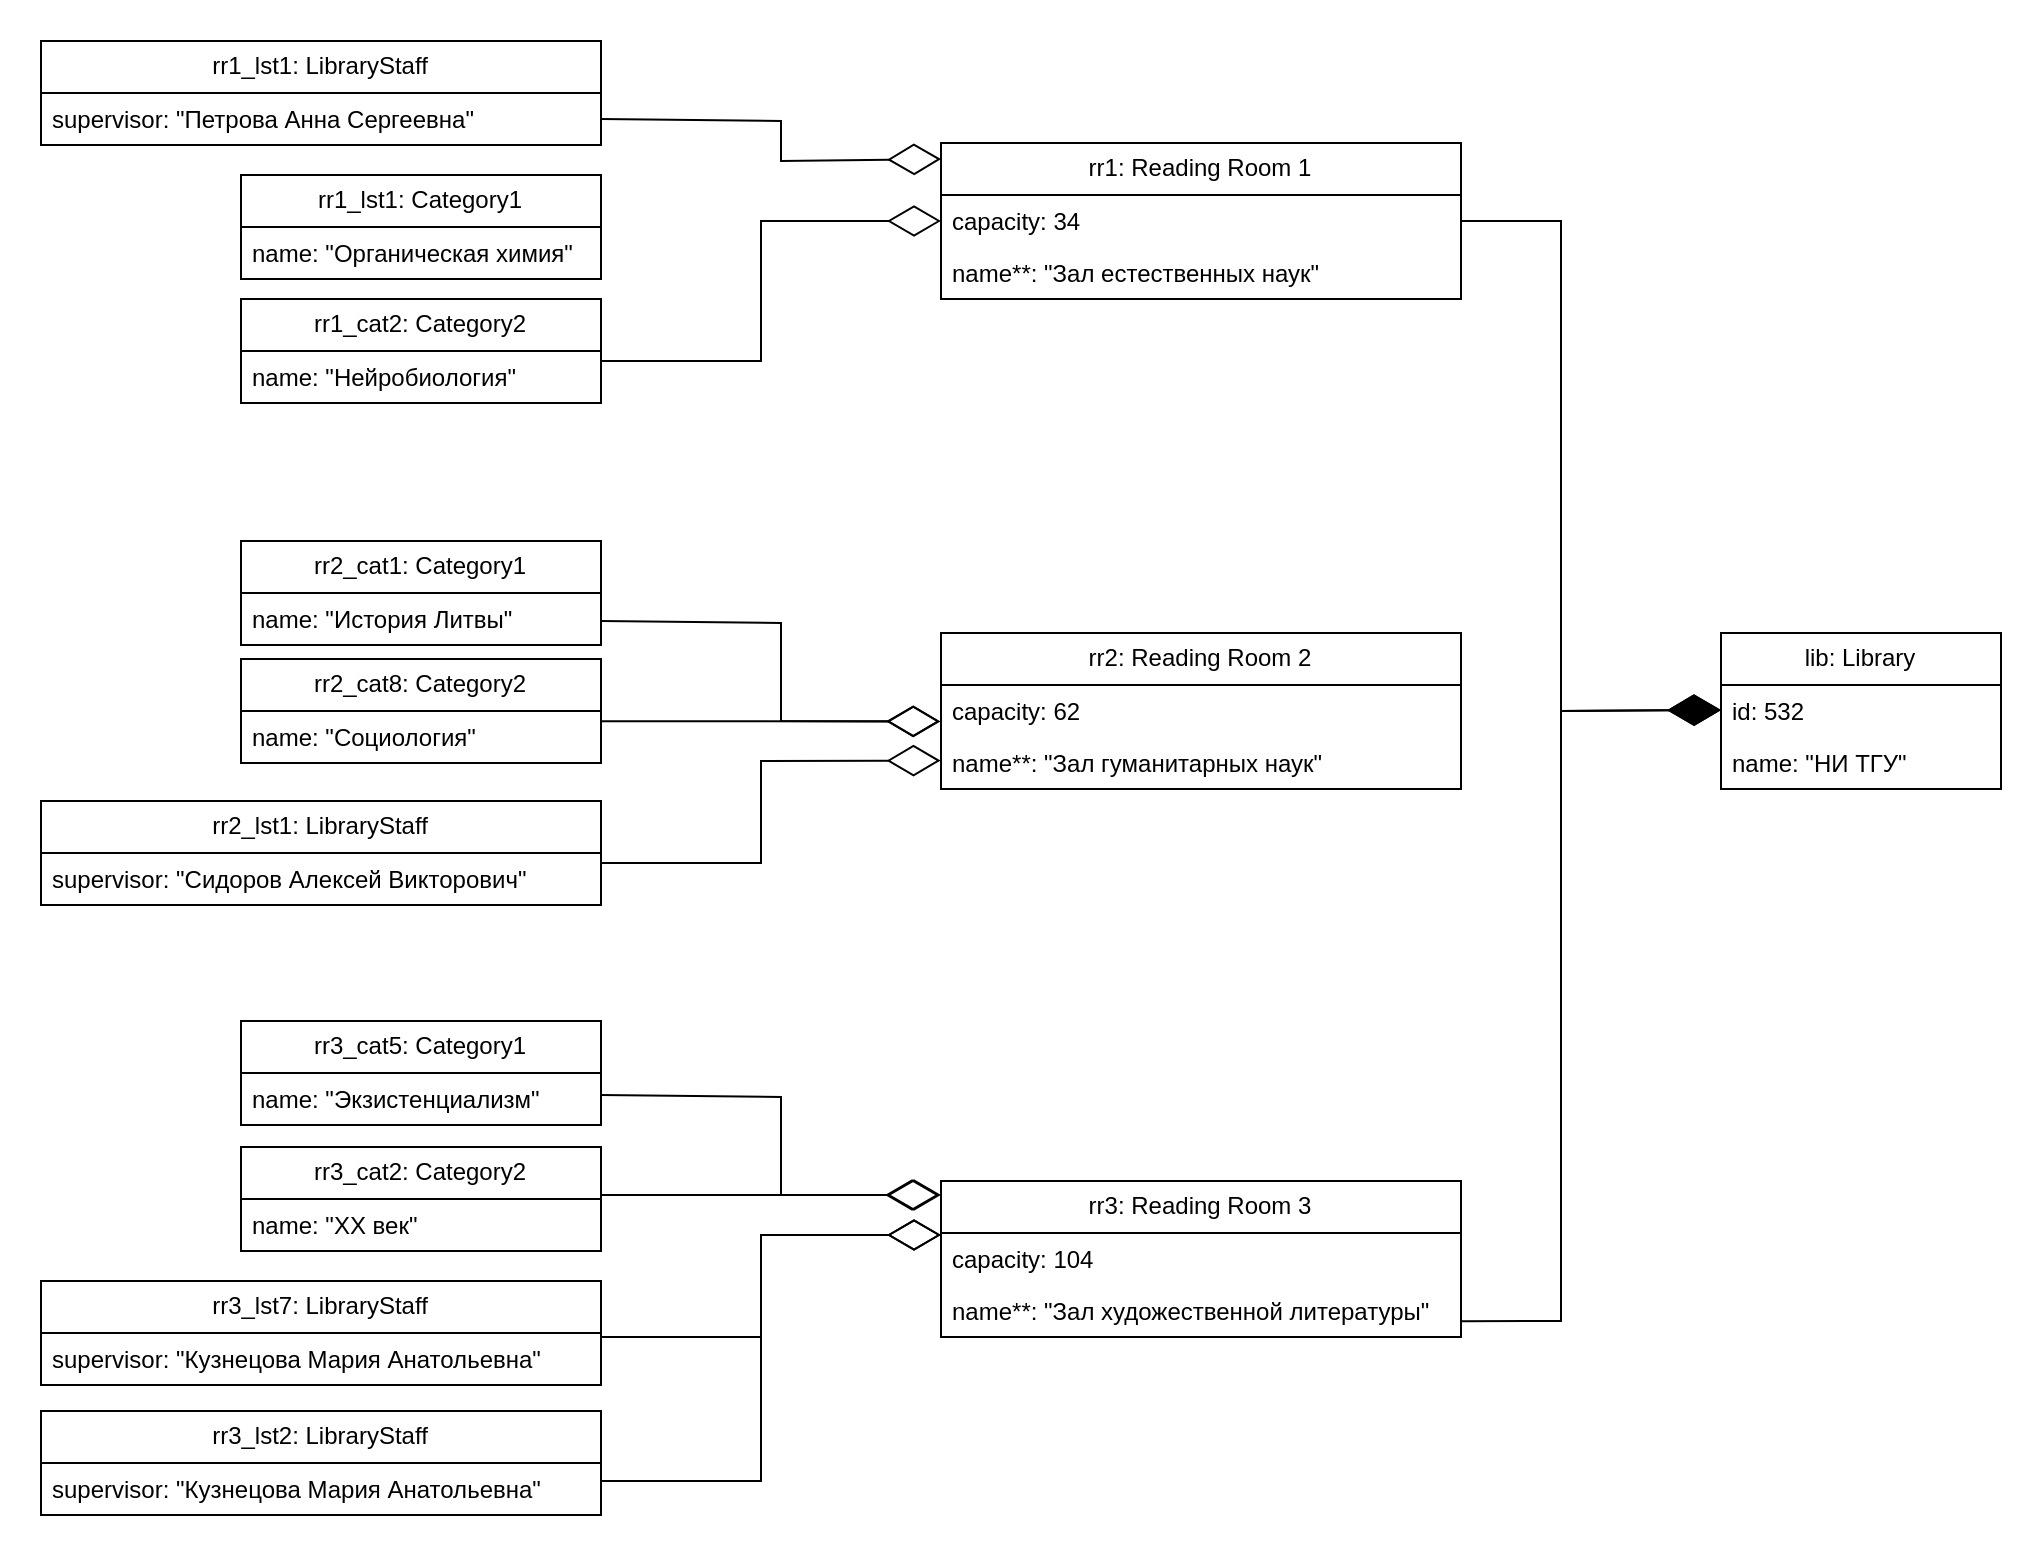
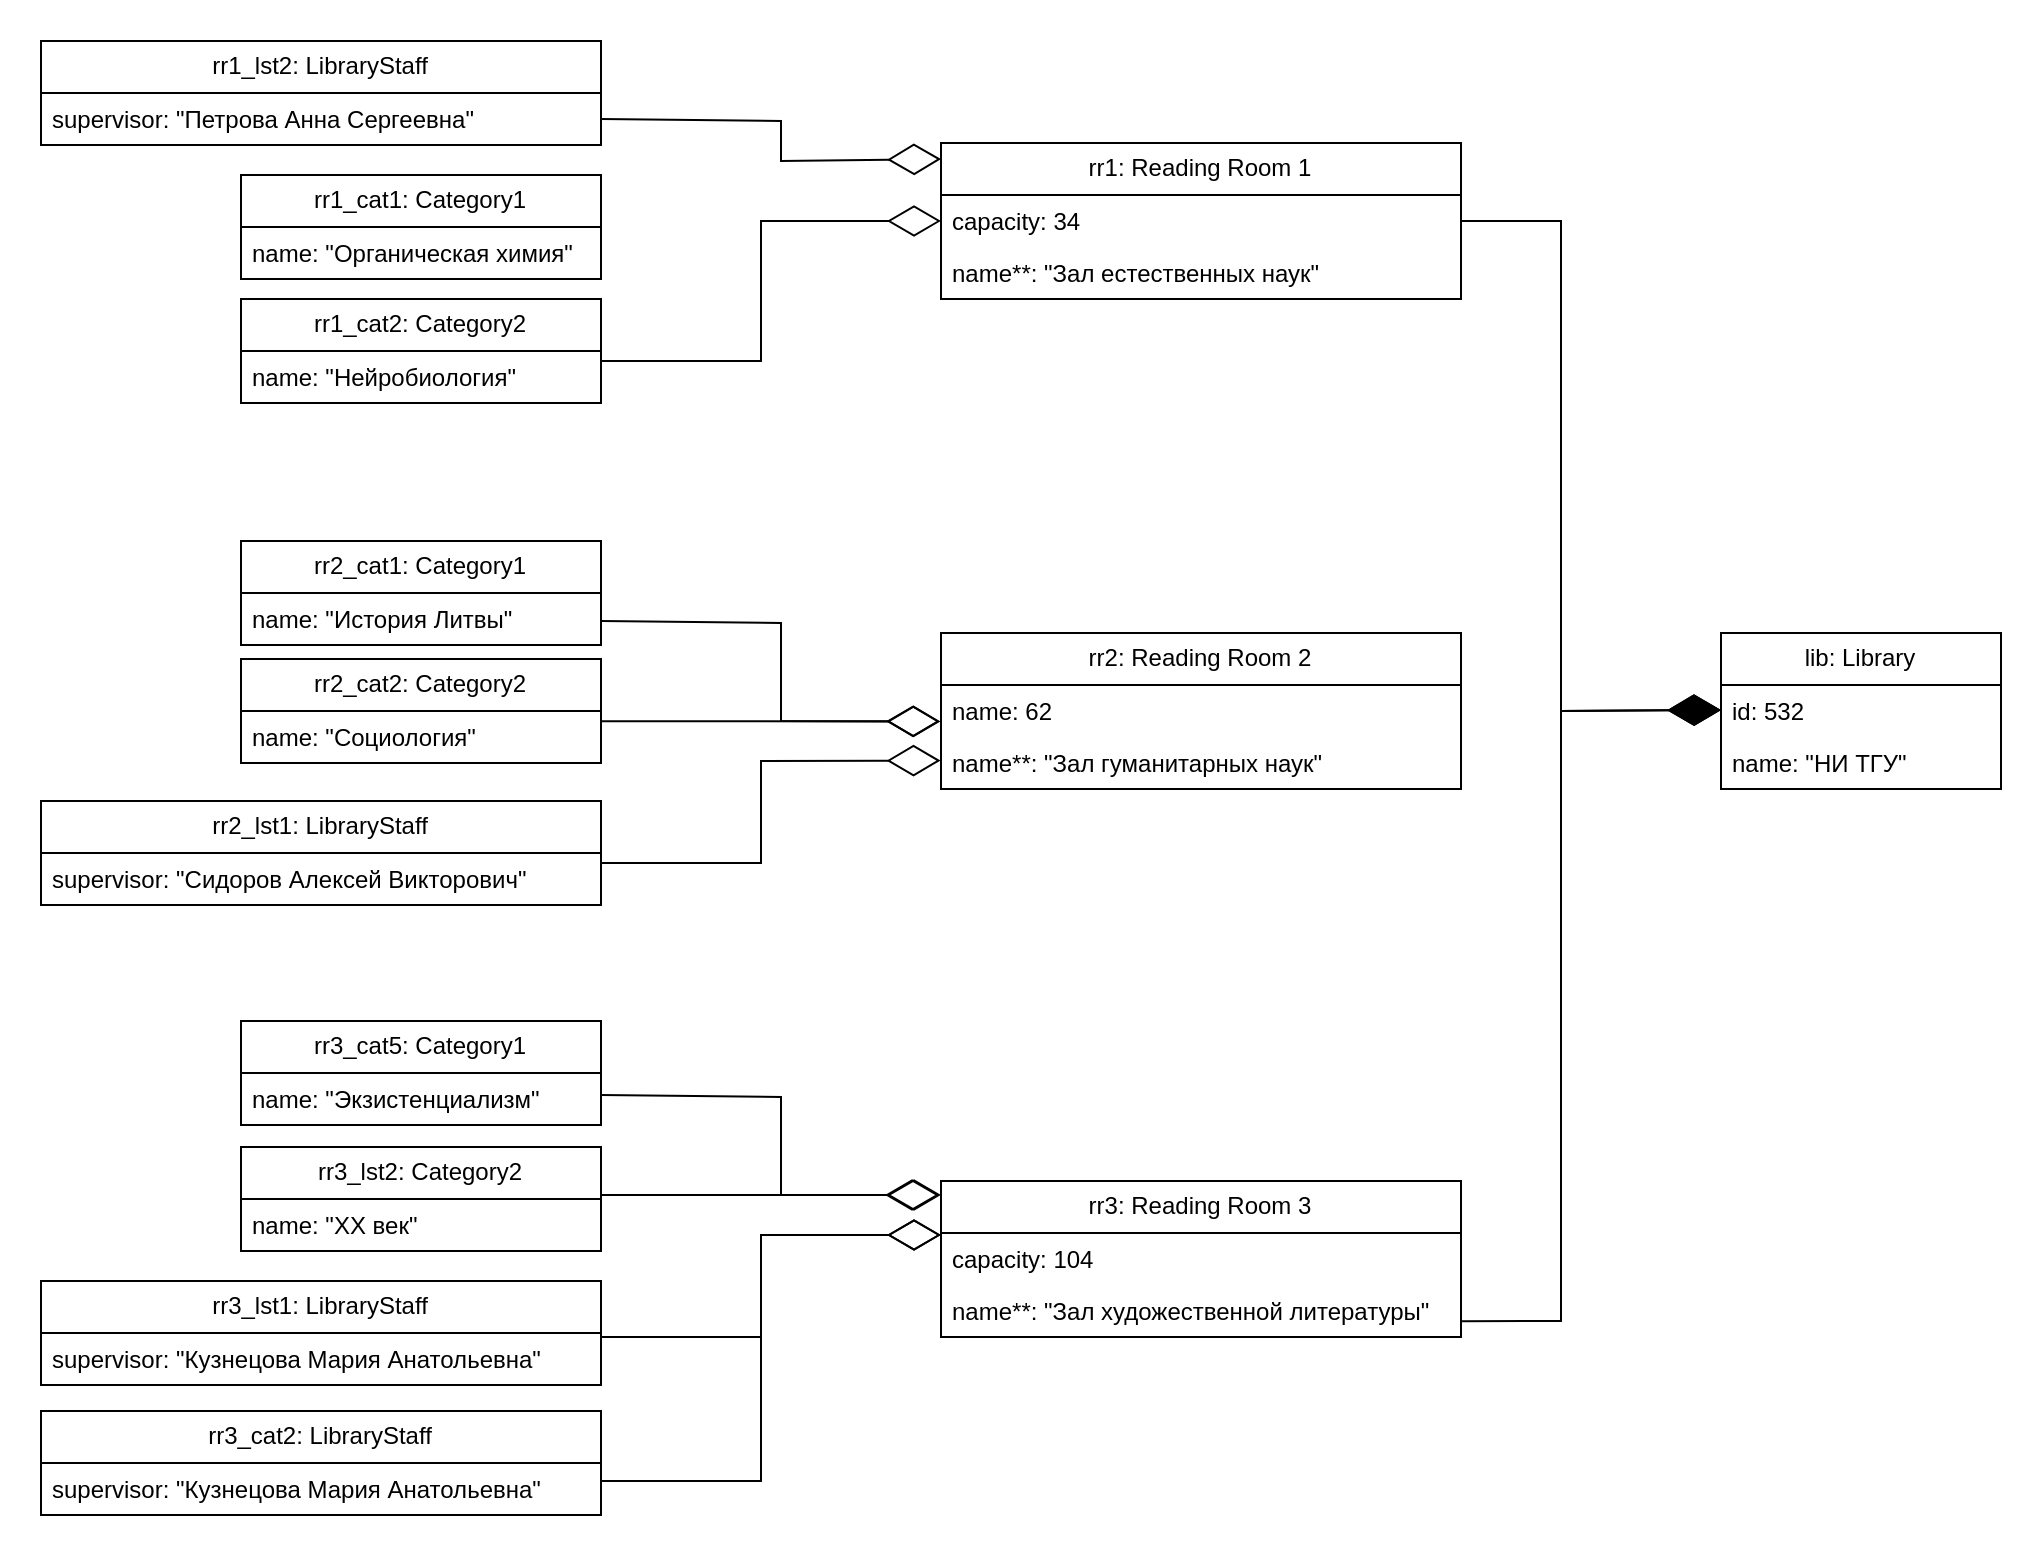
(321, 67) -> (321, 67)
(421, 201) -> (421, 201)
(421, 685) -> (421, 685)
(1024, 713) -> (1001, 713)
(421, 1173) -> (421, 1173)
(321, 1307) -> (321, 1307)
(321, 1437) -> (321, 1437)
